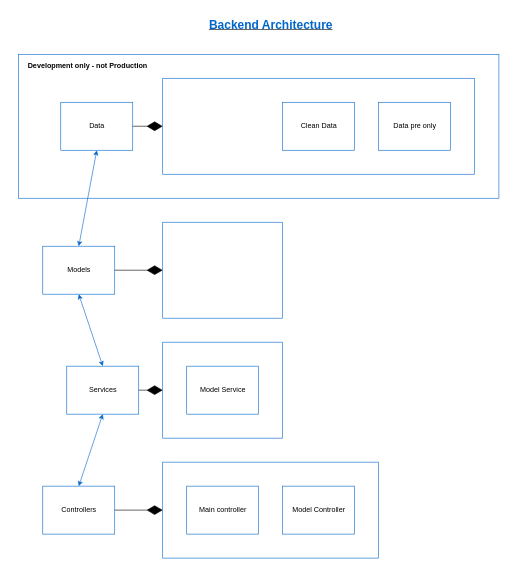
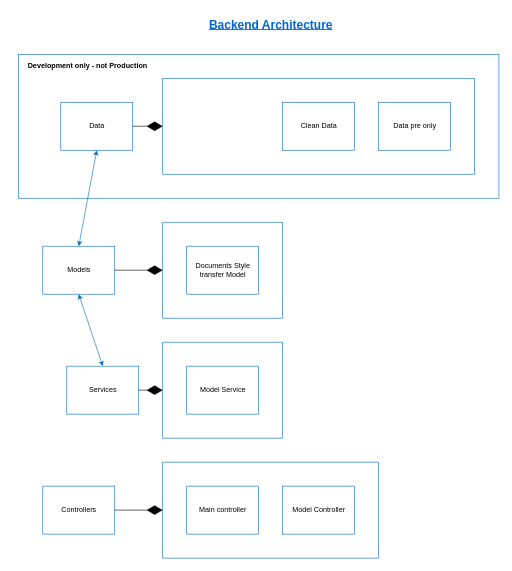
none -> (223, 270)
(91, 450) -> none
